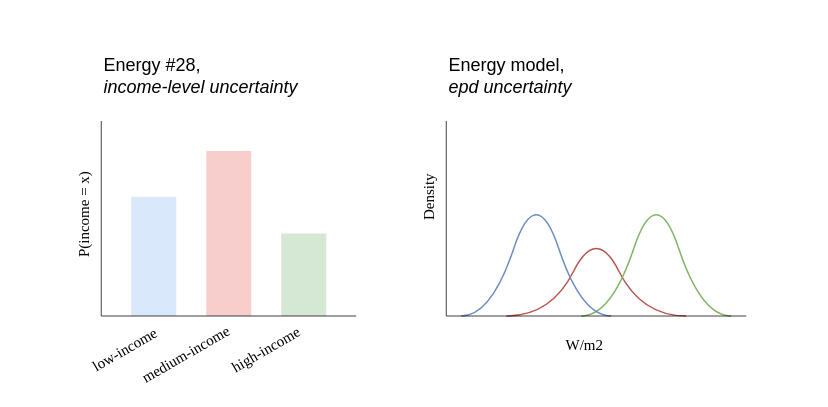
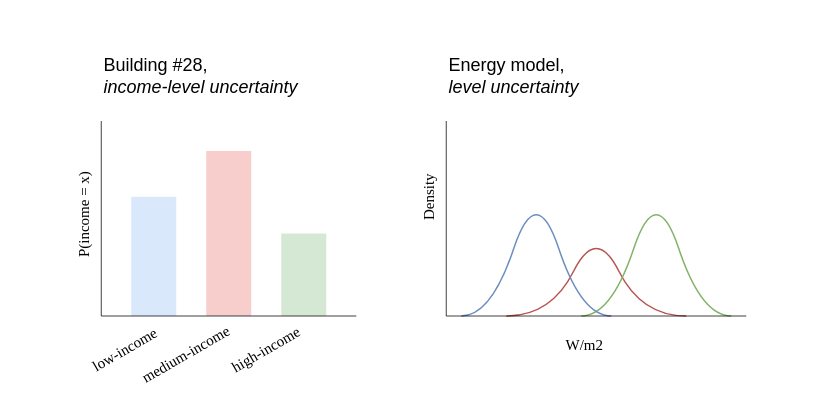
(214, 76) -> (214, 76)
(520, 76) -> (526, 76)
